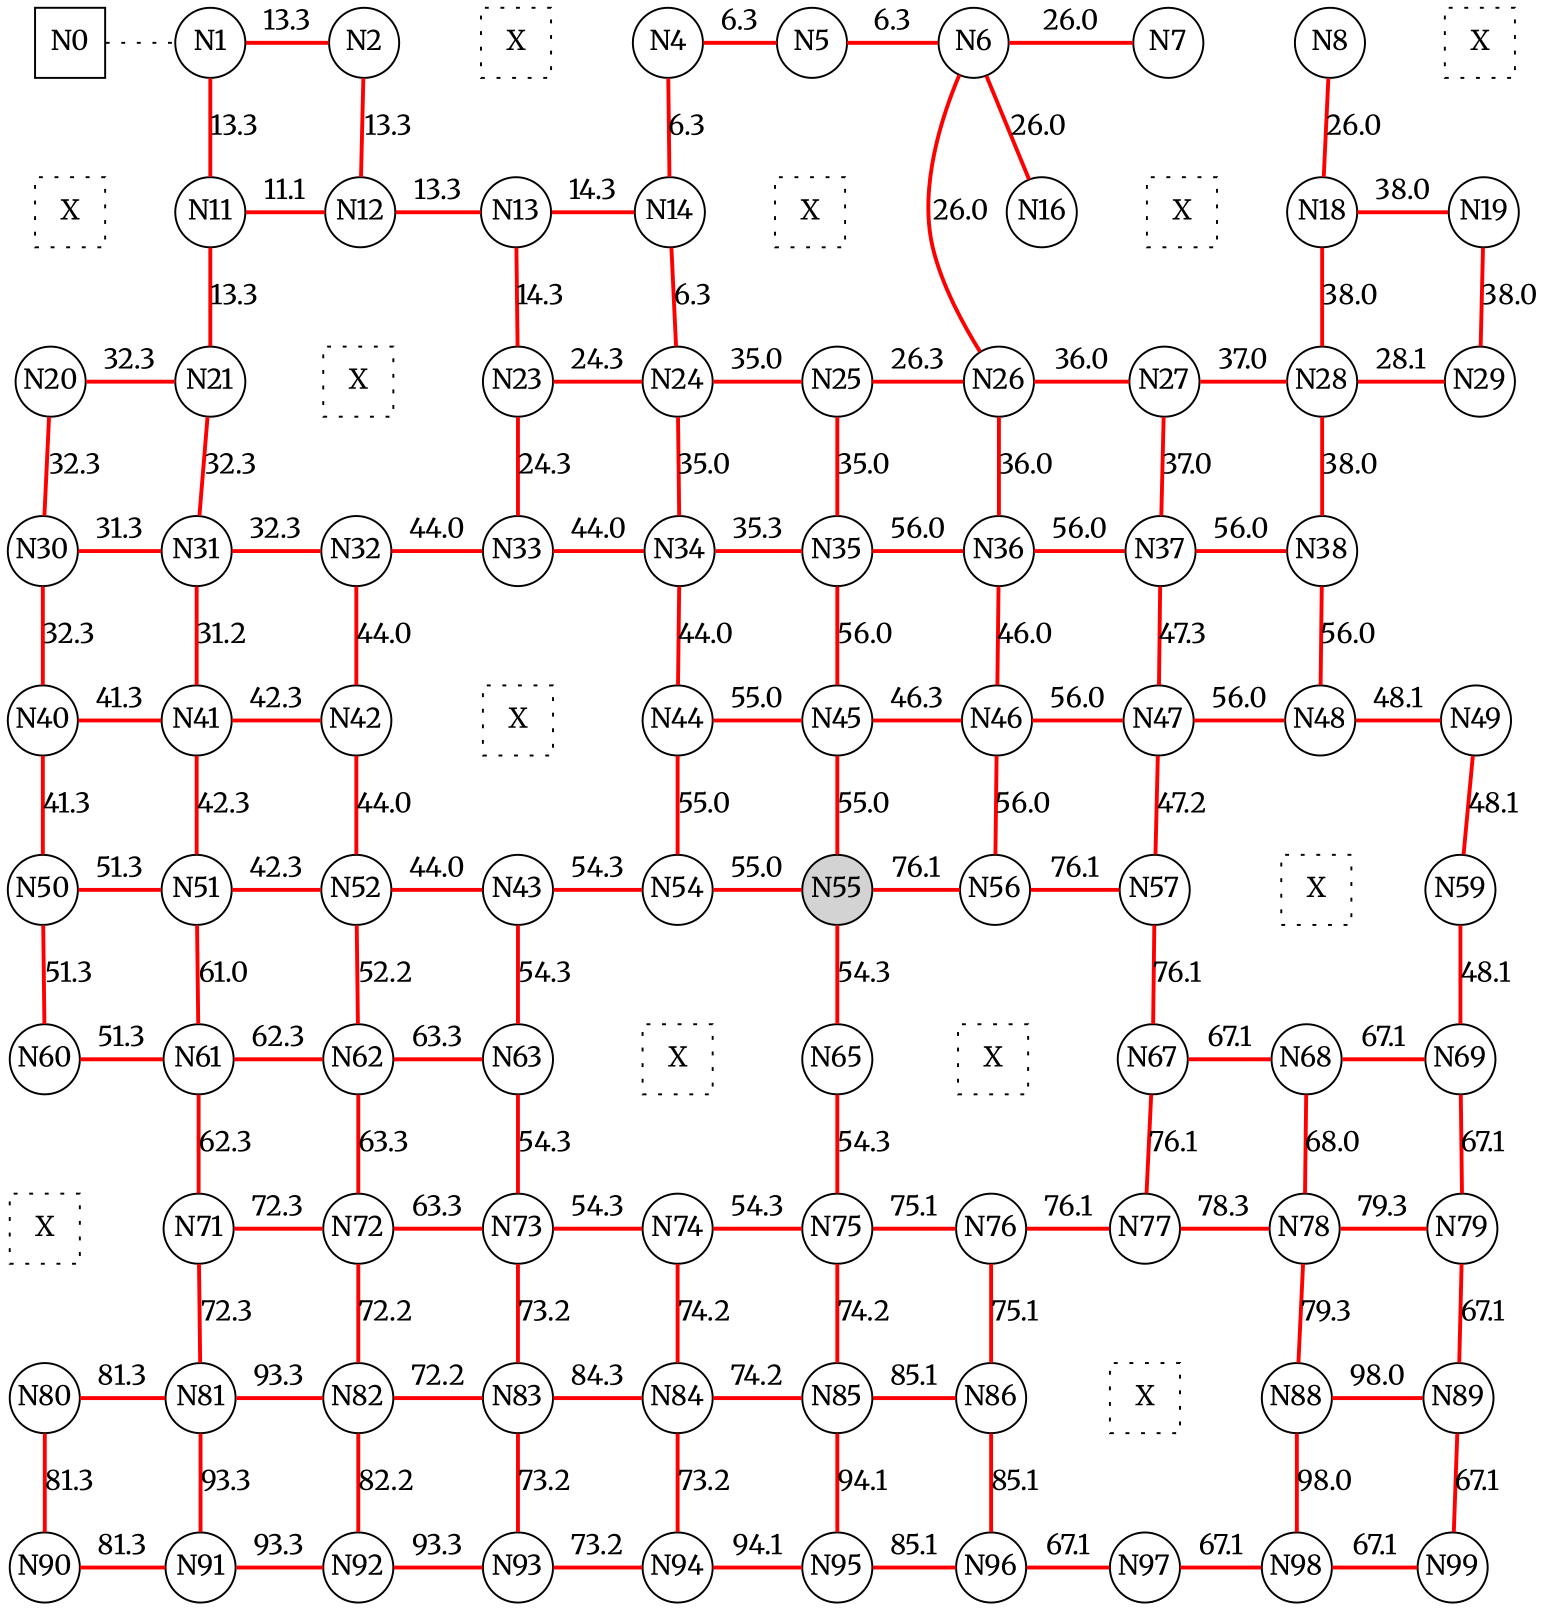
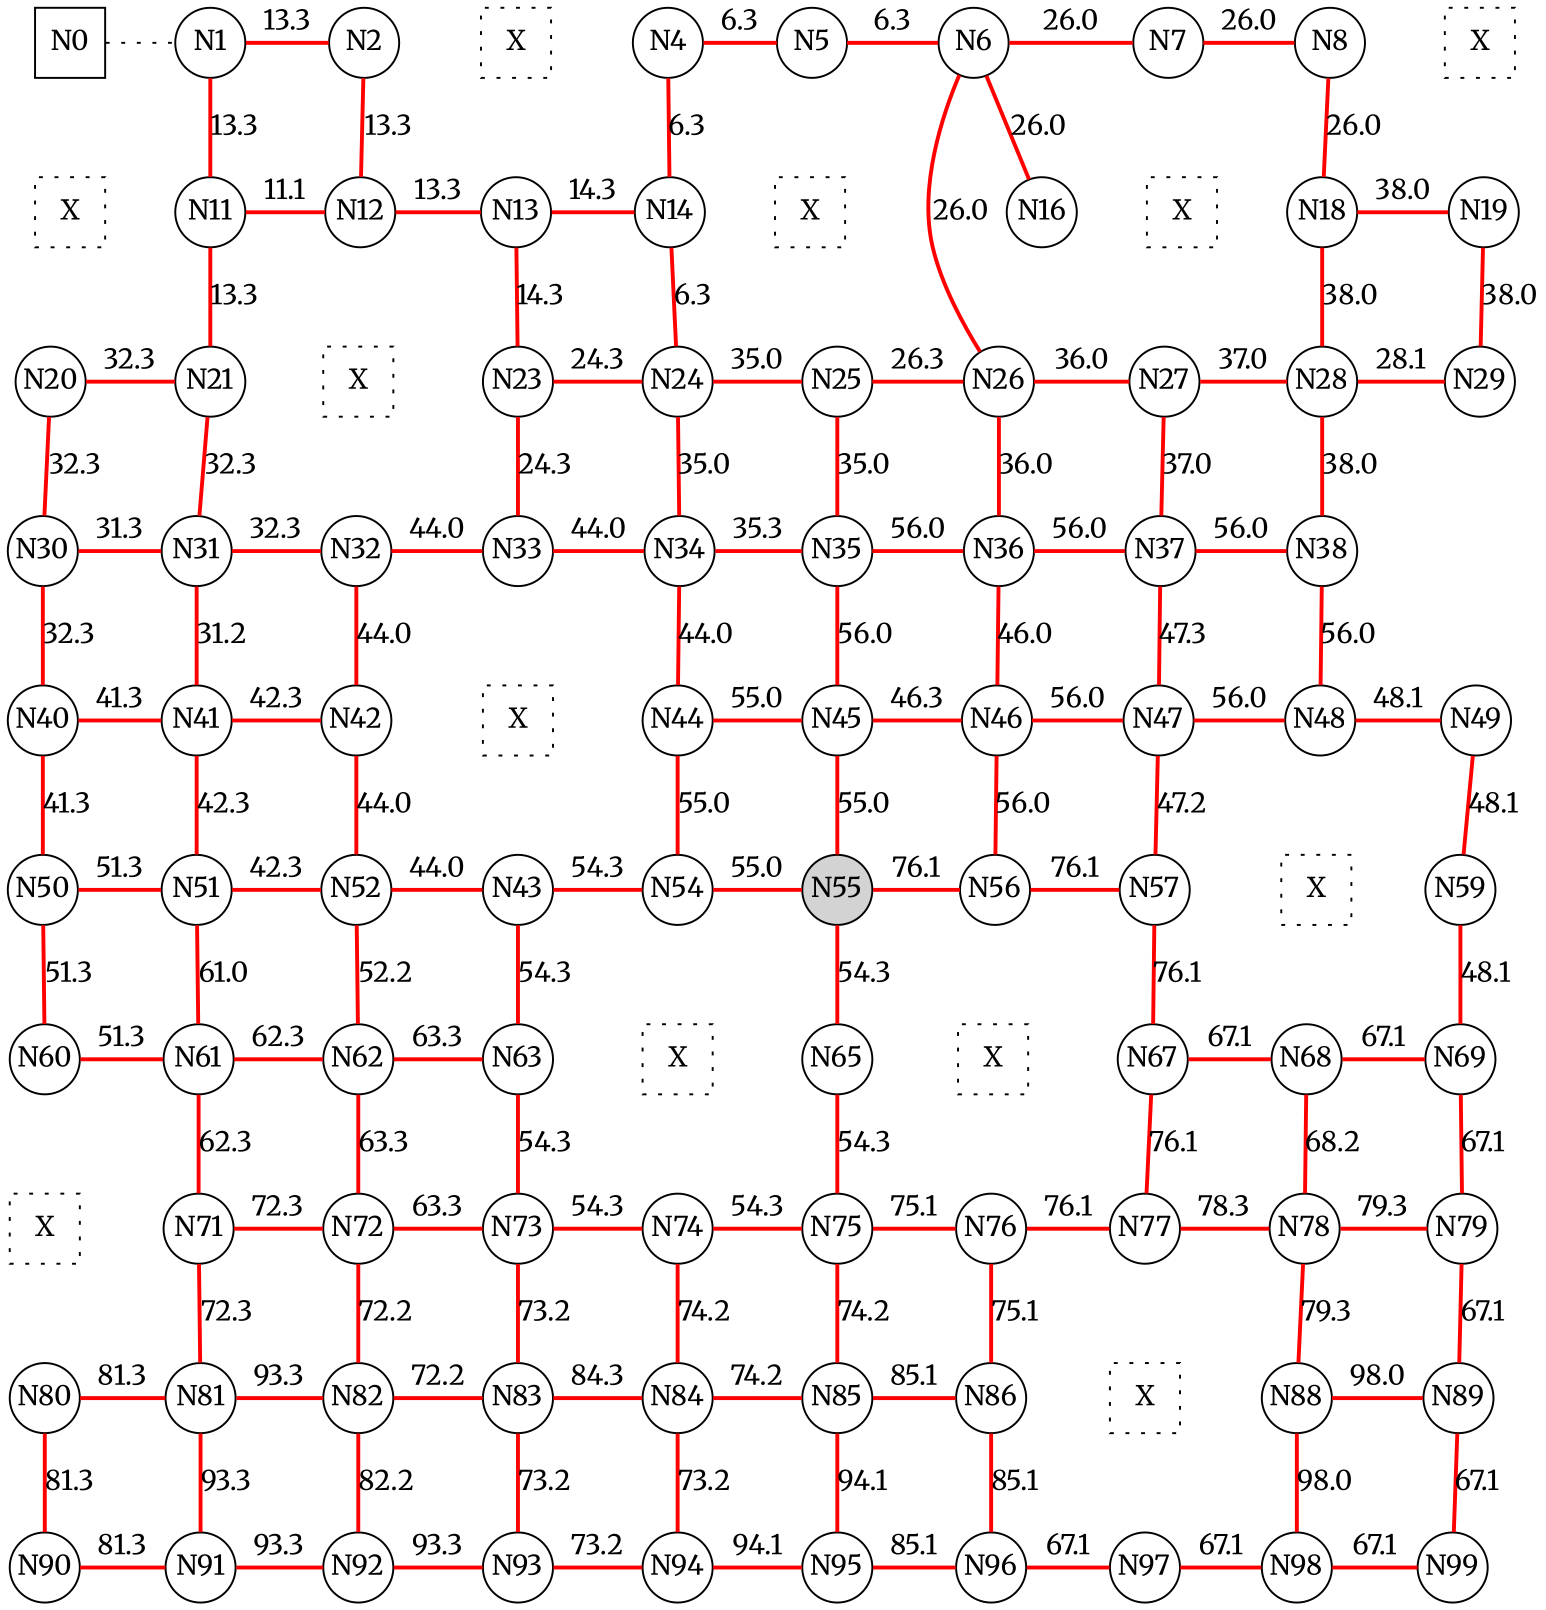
none -> (1249, 43)
(1333, 1144) -> (1333, 1144)
